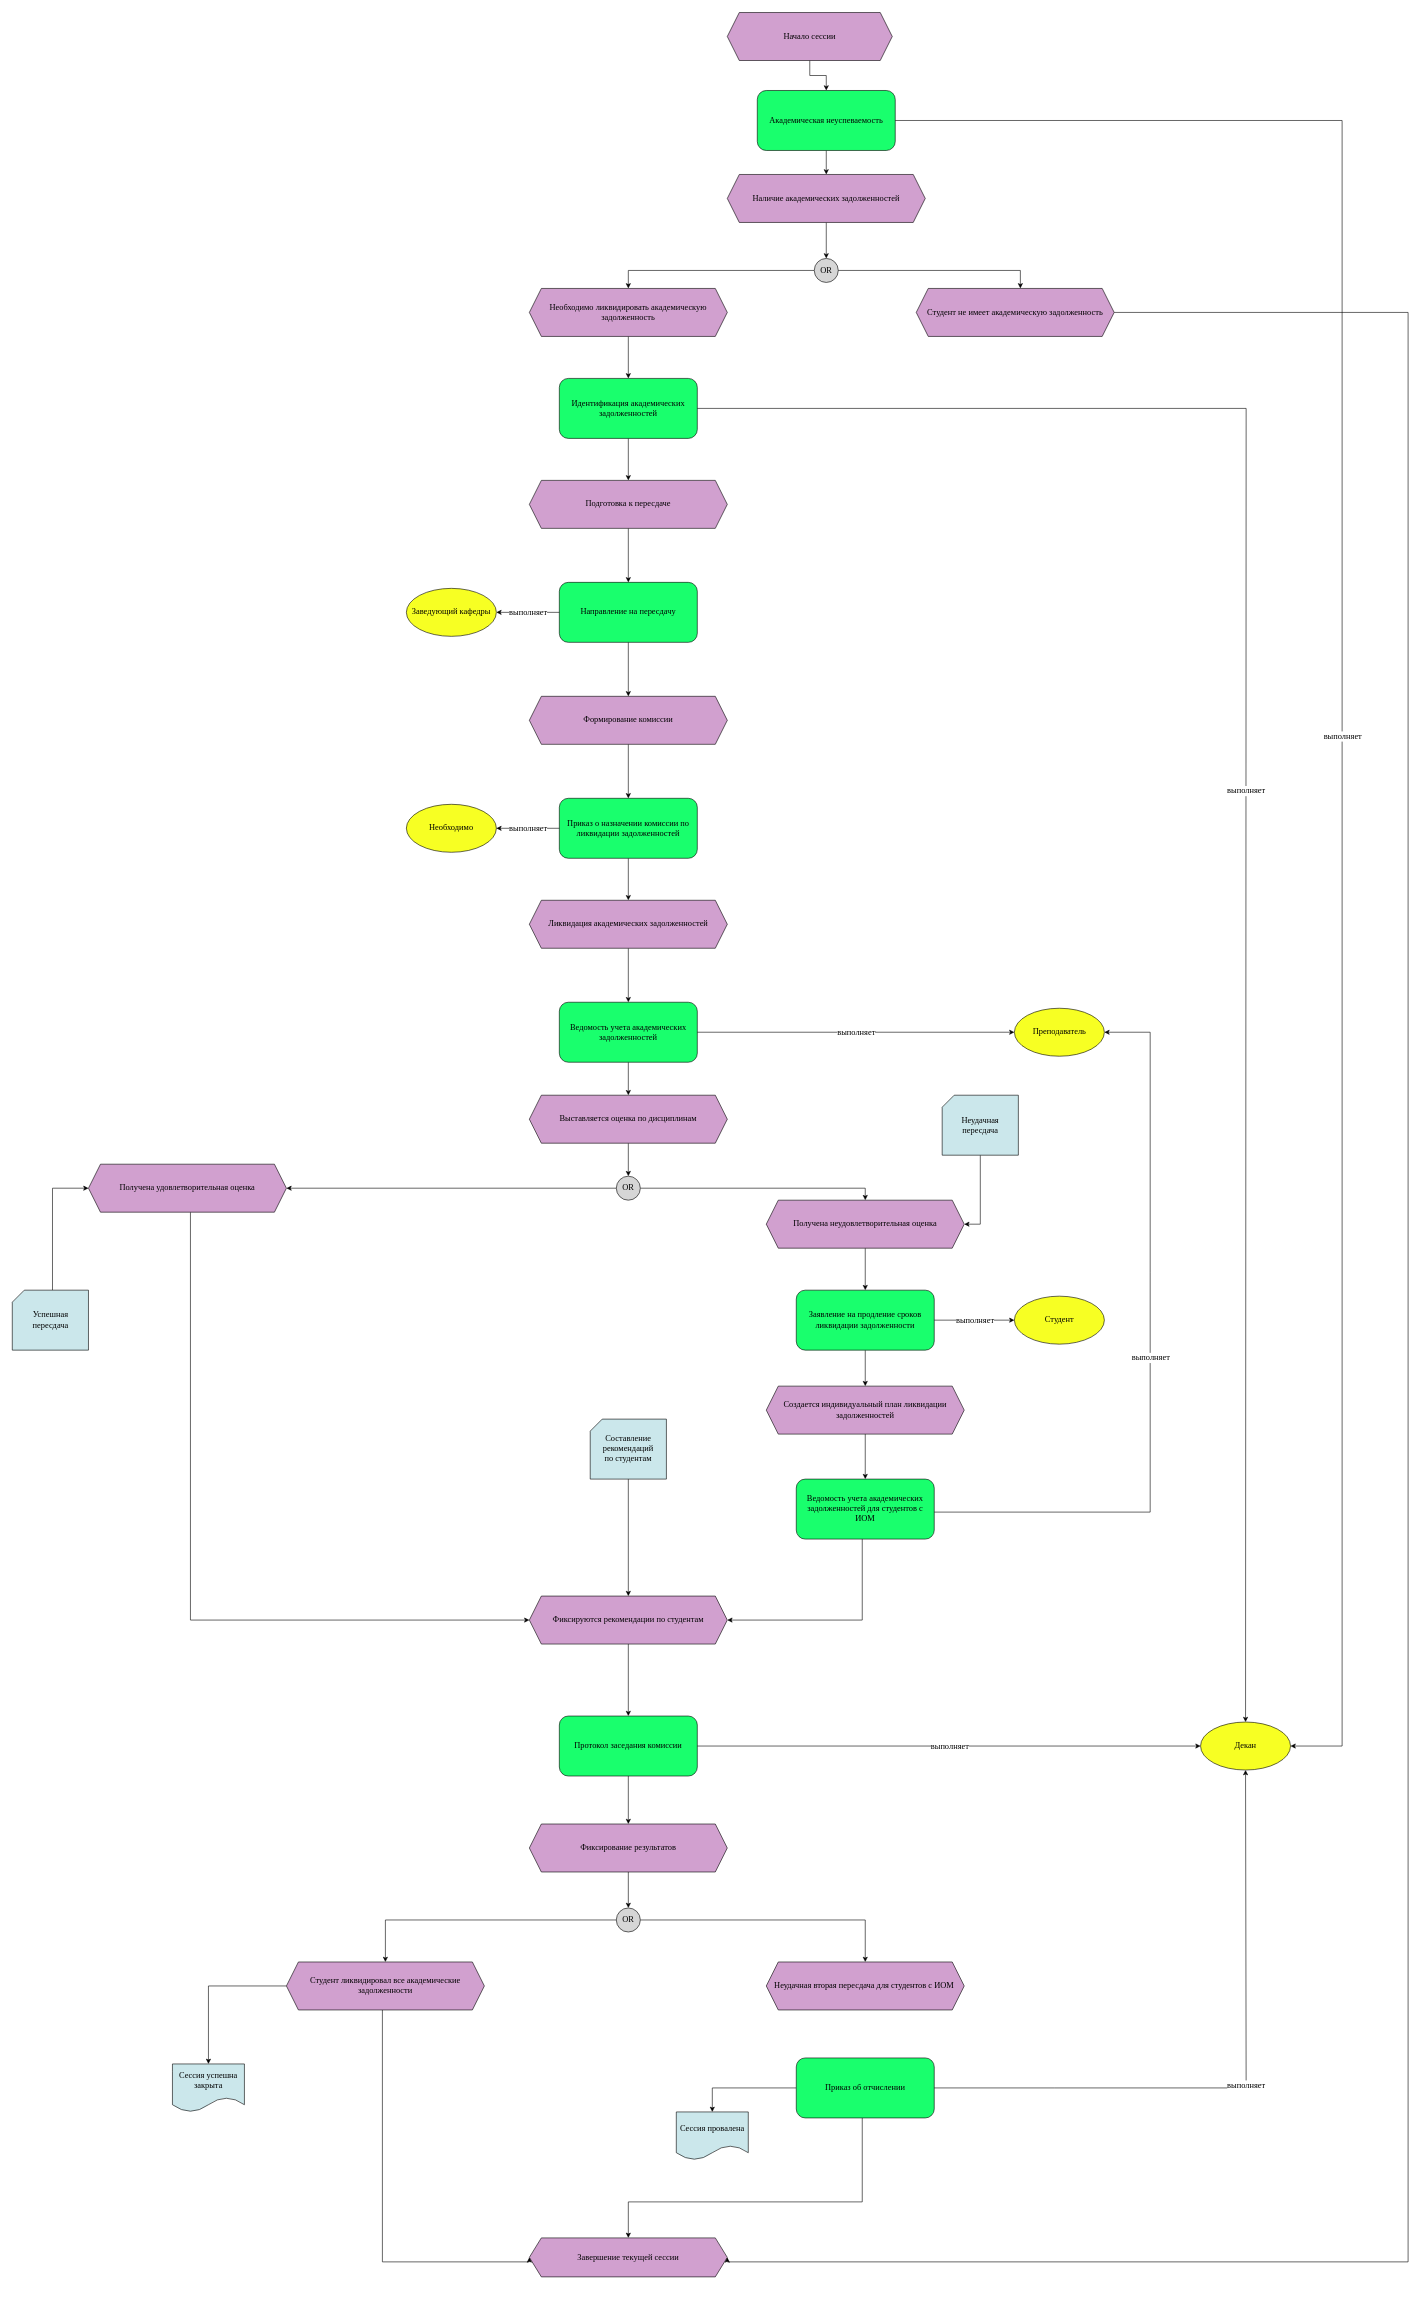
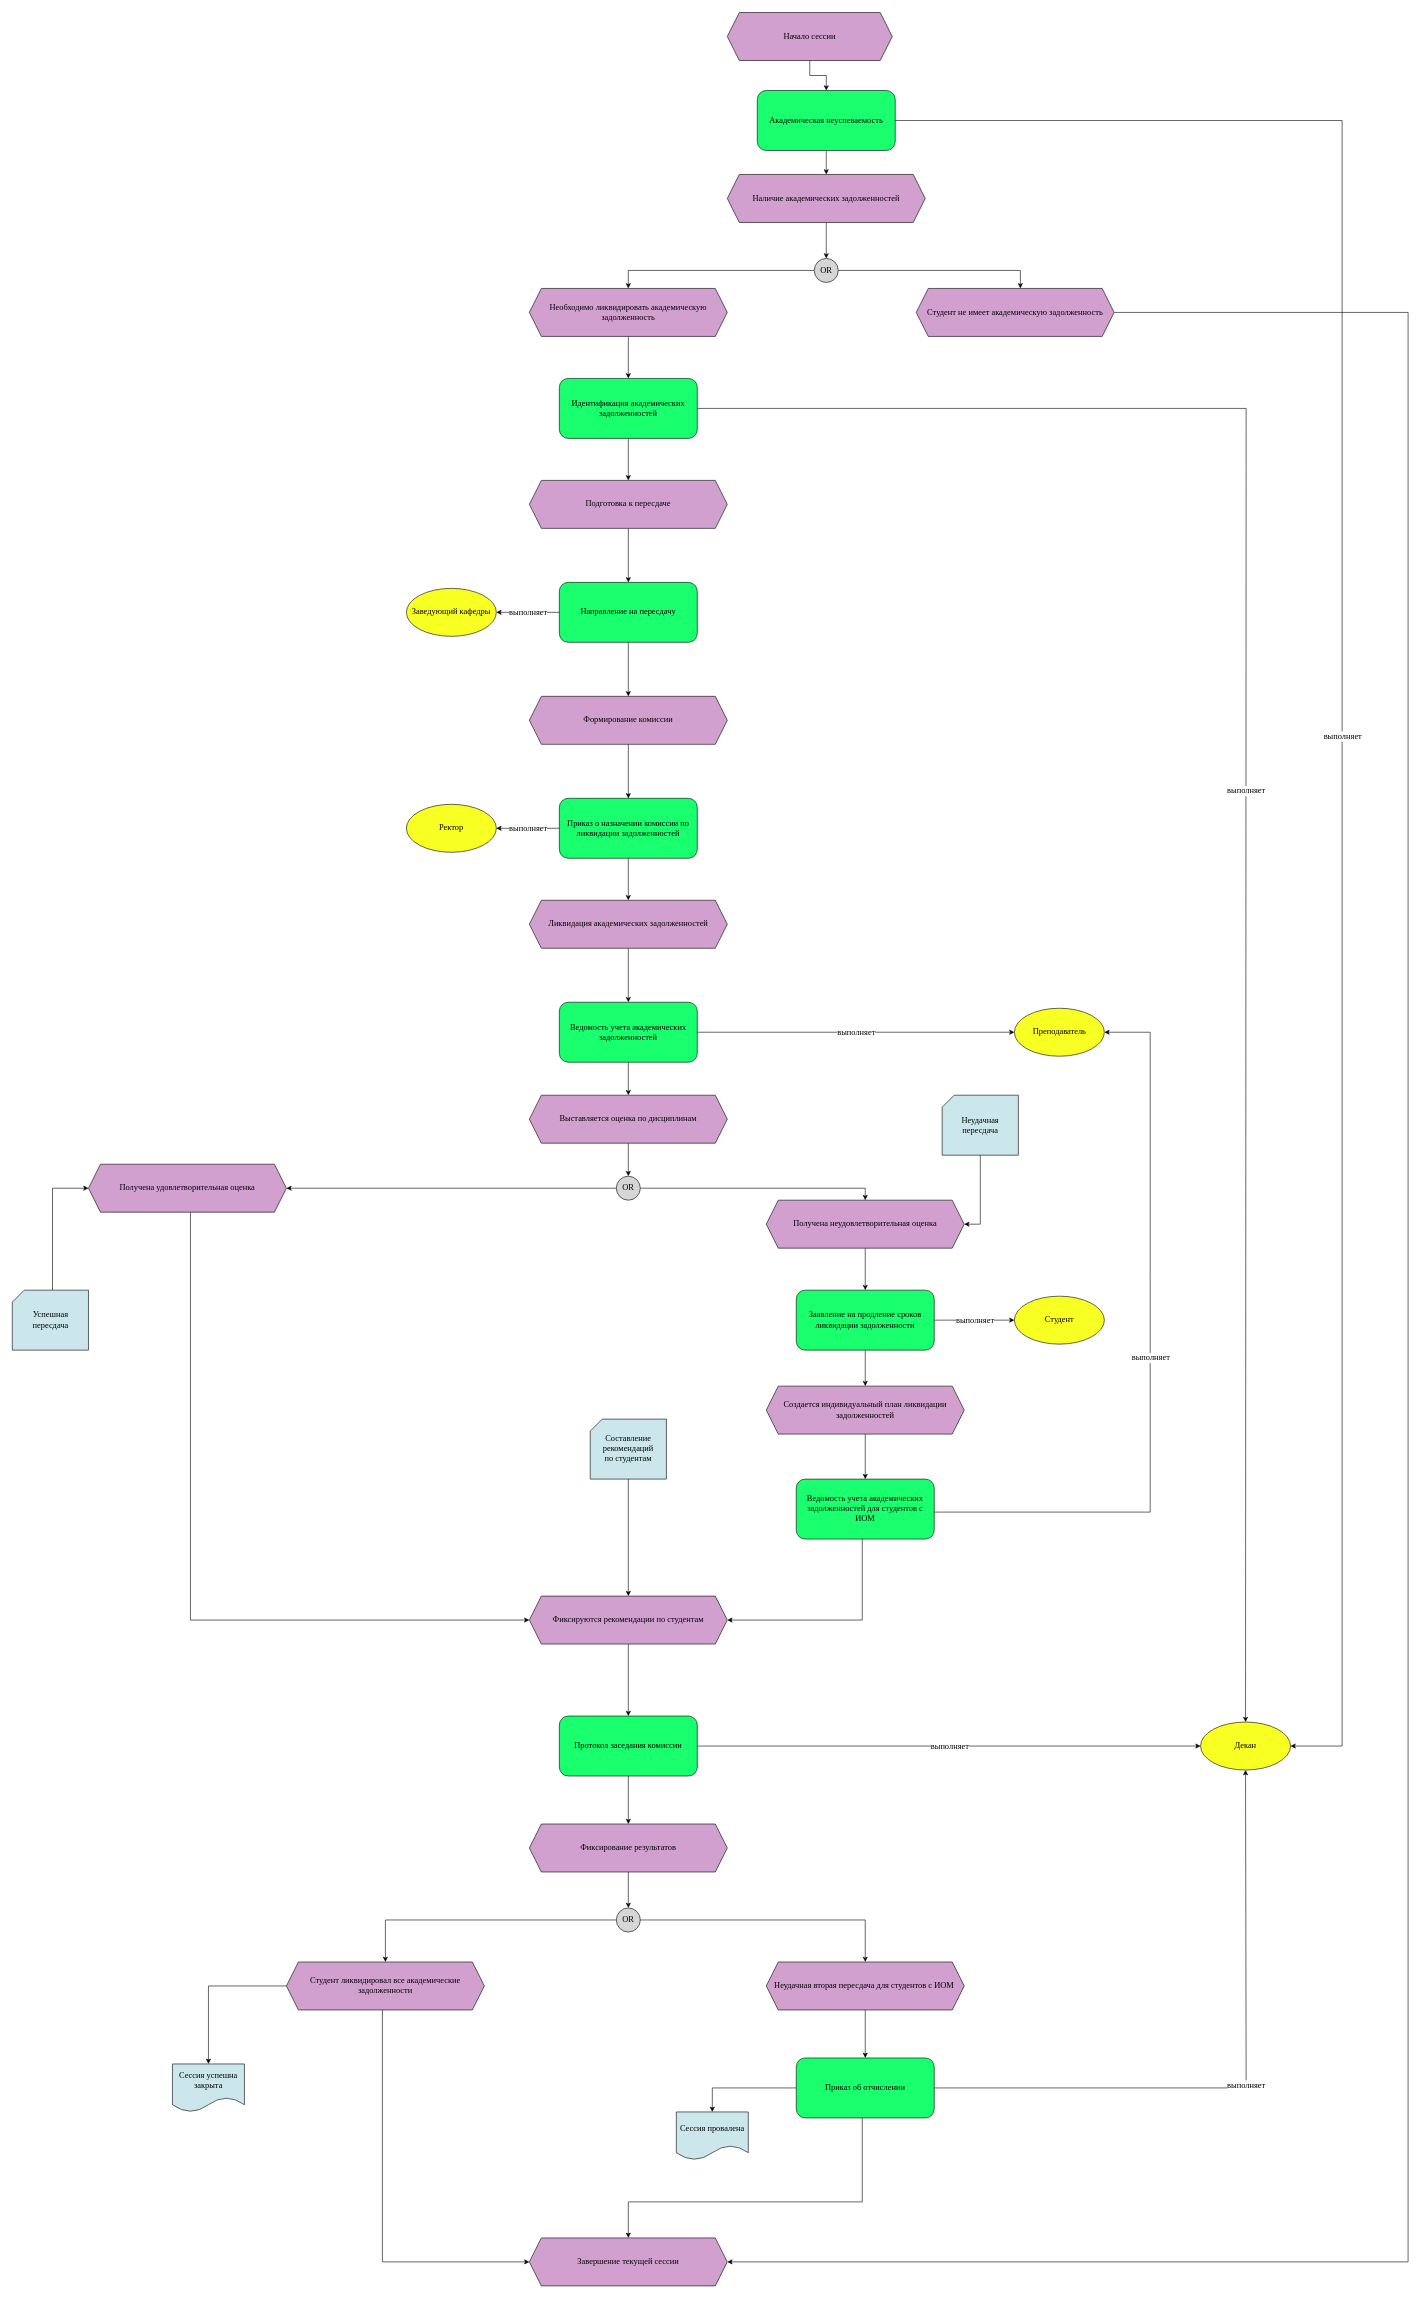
(452, 828) -> (452, 828)
none -> (866, 2052)
(629, 2258) -> (629, 2262)
